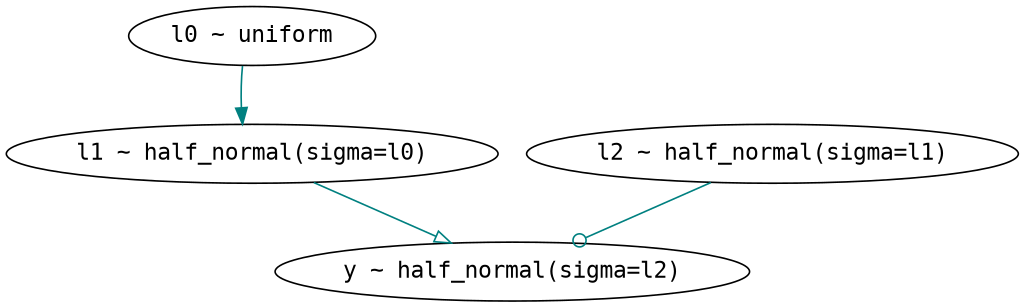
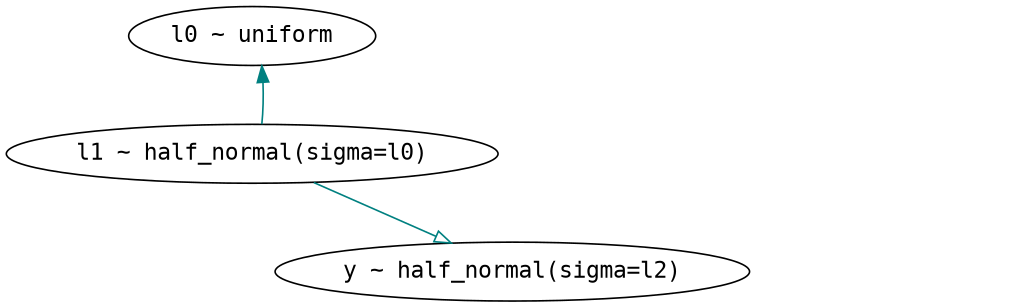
(241, 87) -> (263, 103)
(772, 154) -> none
